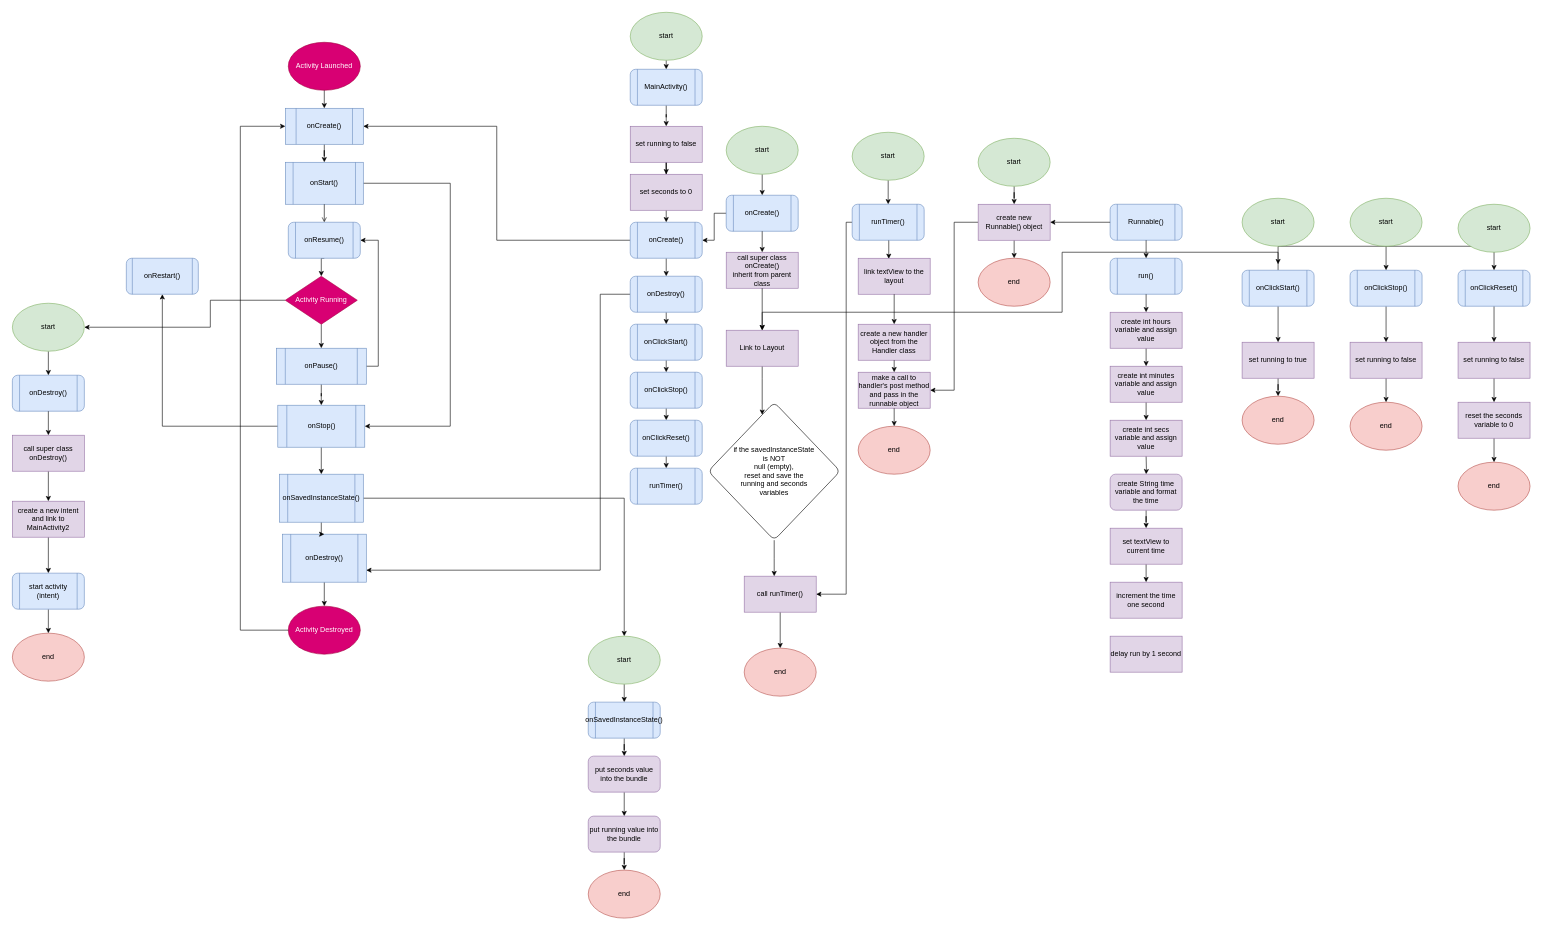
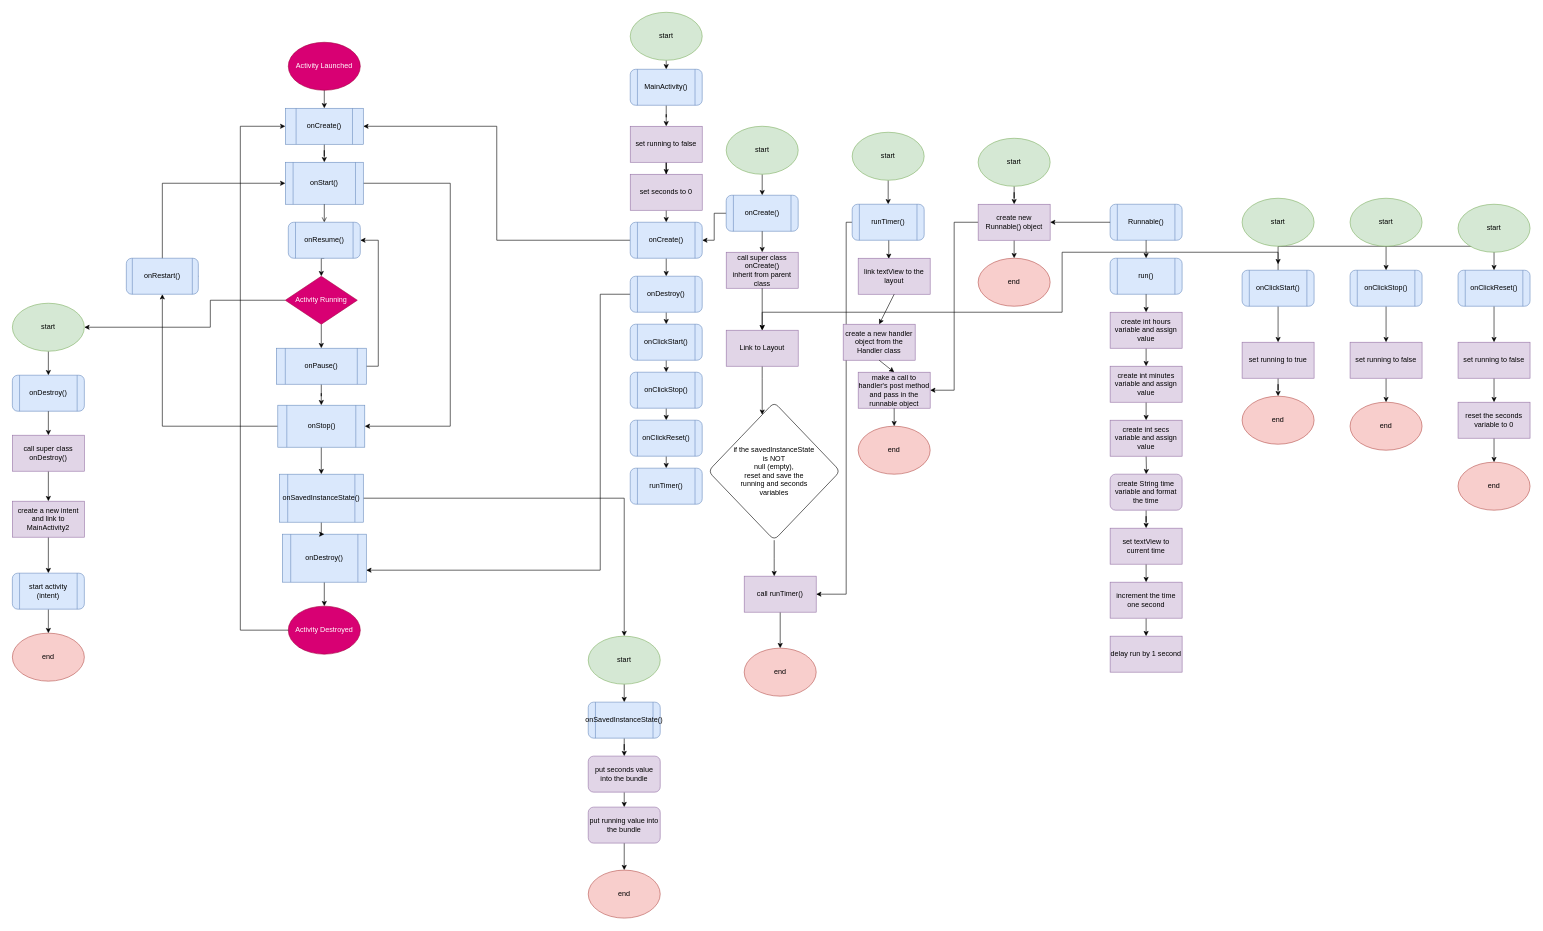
none -> (162, 183)
(894, 342) -> (879, 342)
none -> (1146, 630)
(624, 834) -> (624, 825)
